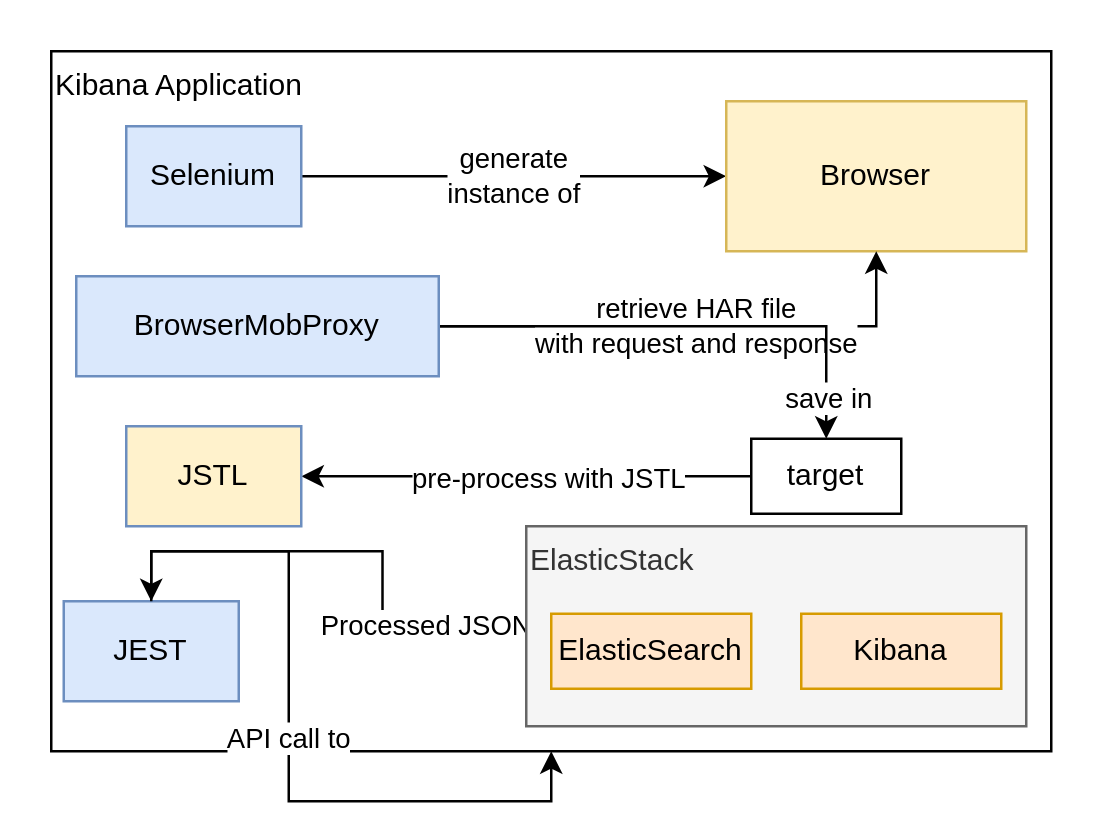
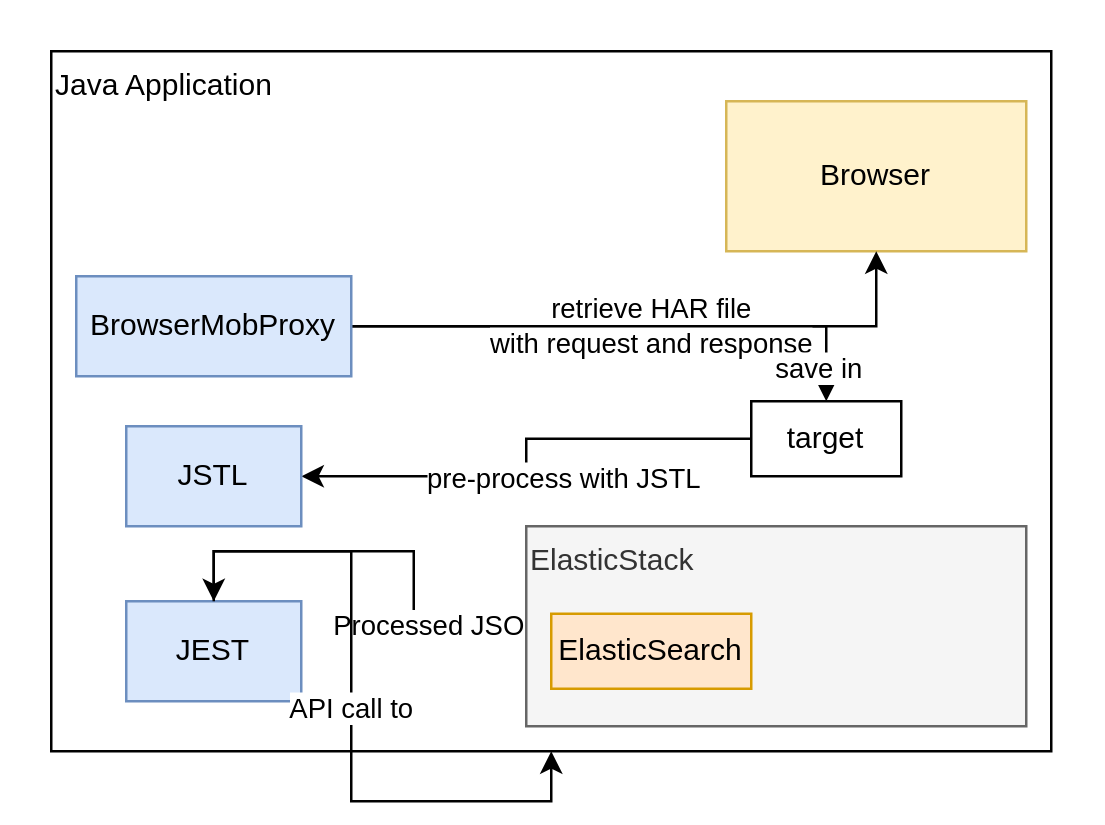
(188, 87) -> (175, 87)
(214, 176) -> none
(374, 176) -> none
(258, 326) -> (214, 326)
(214, 476) -> (214, 476)
(826, 476) -> (826, 439)
(151, 651) -> (214, 651)
(901, 651) -> none
